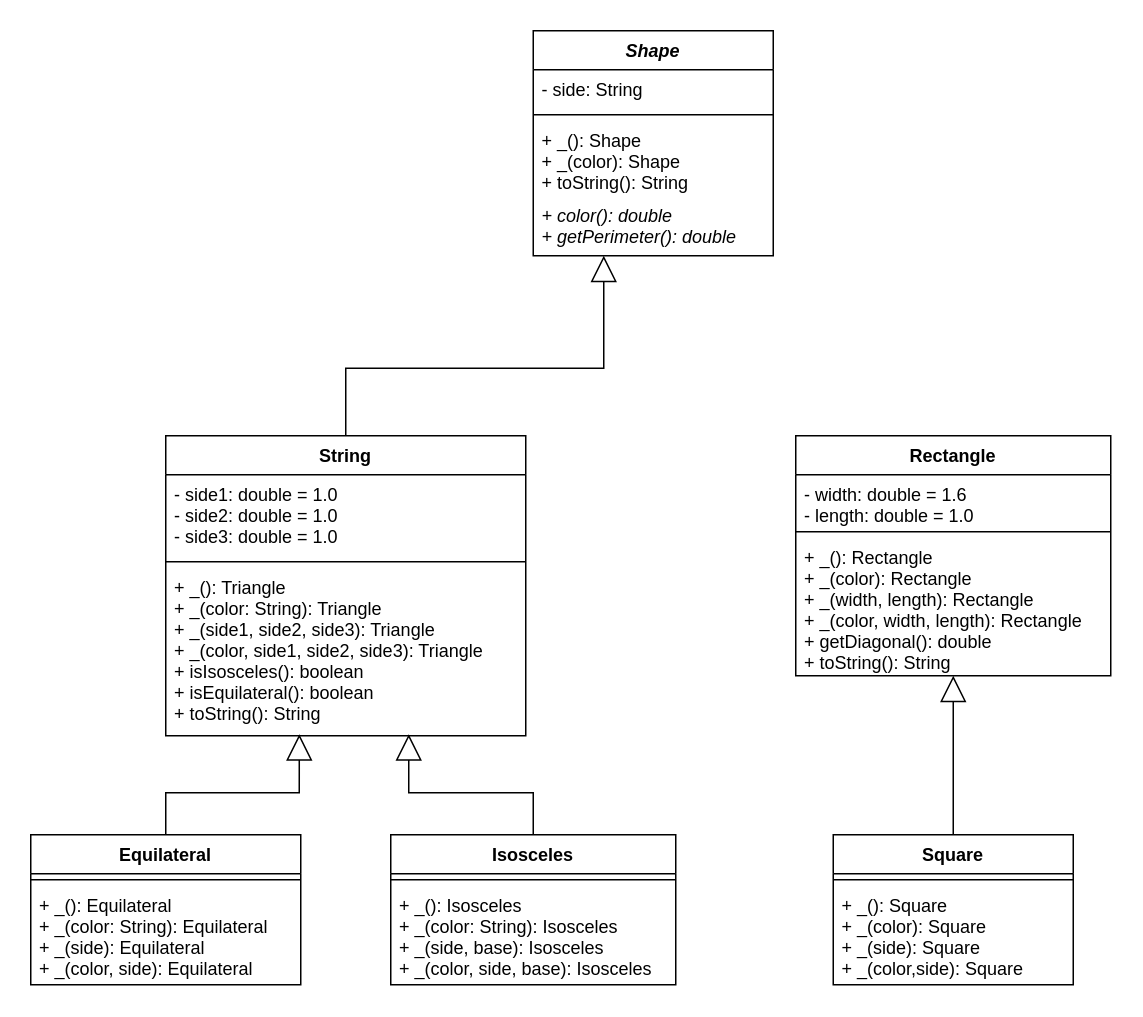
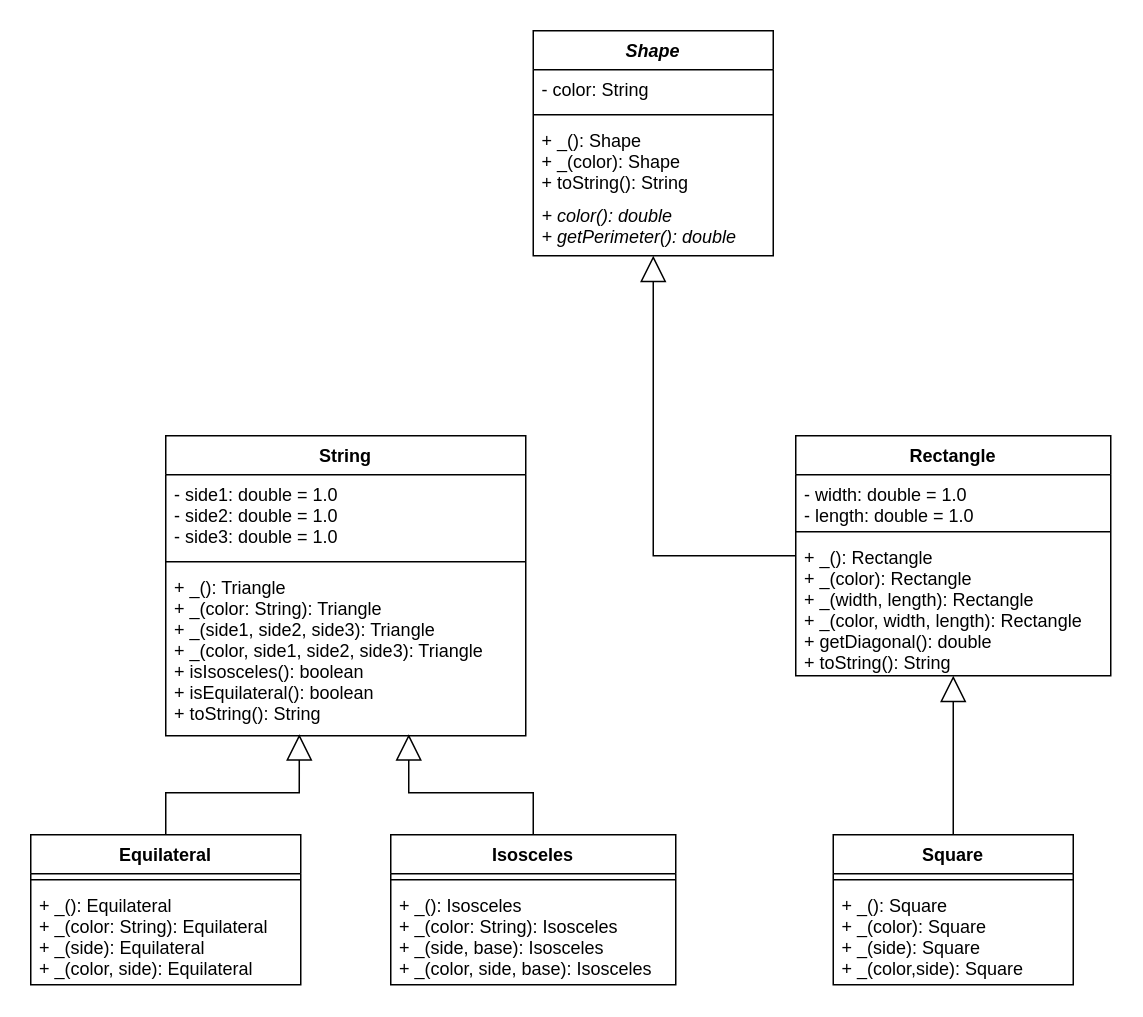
(600, 90) -> (605, 90)
(484, 368) -> none
none -> (653, 489)
(891, 495) -> (891, 495)
